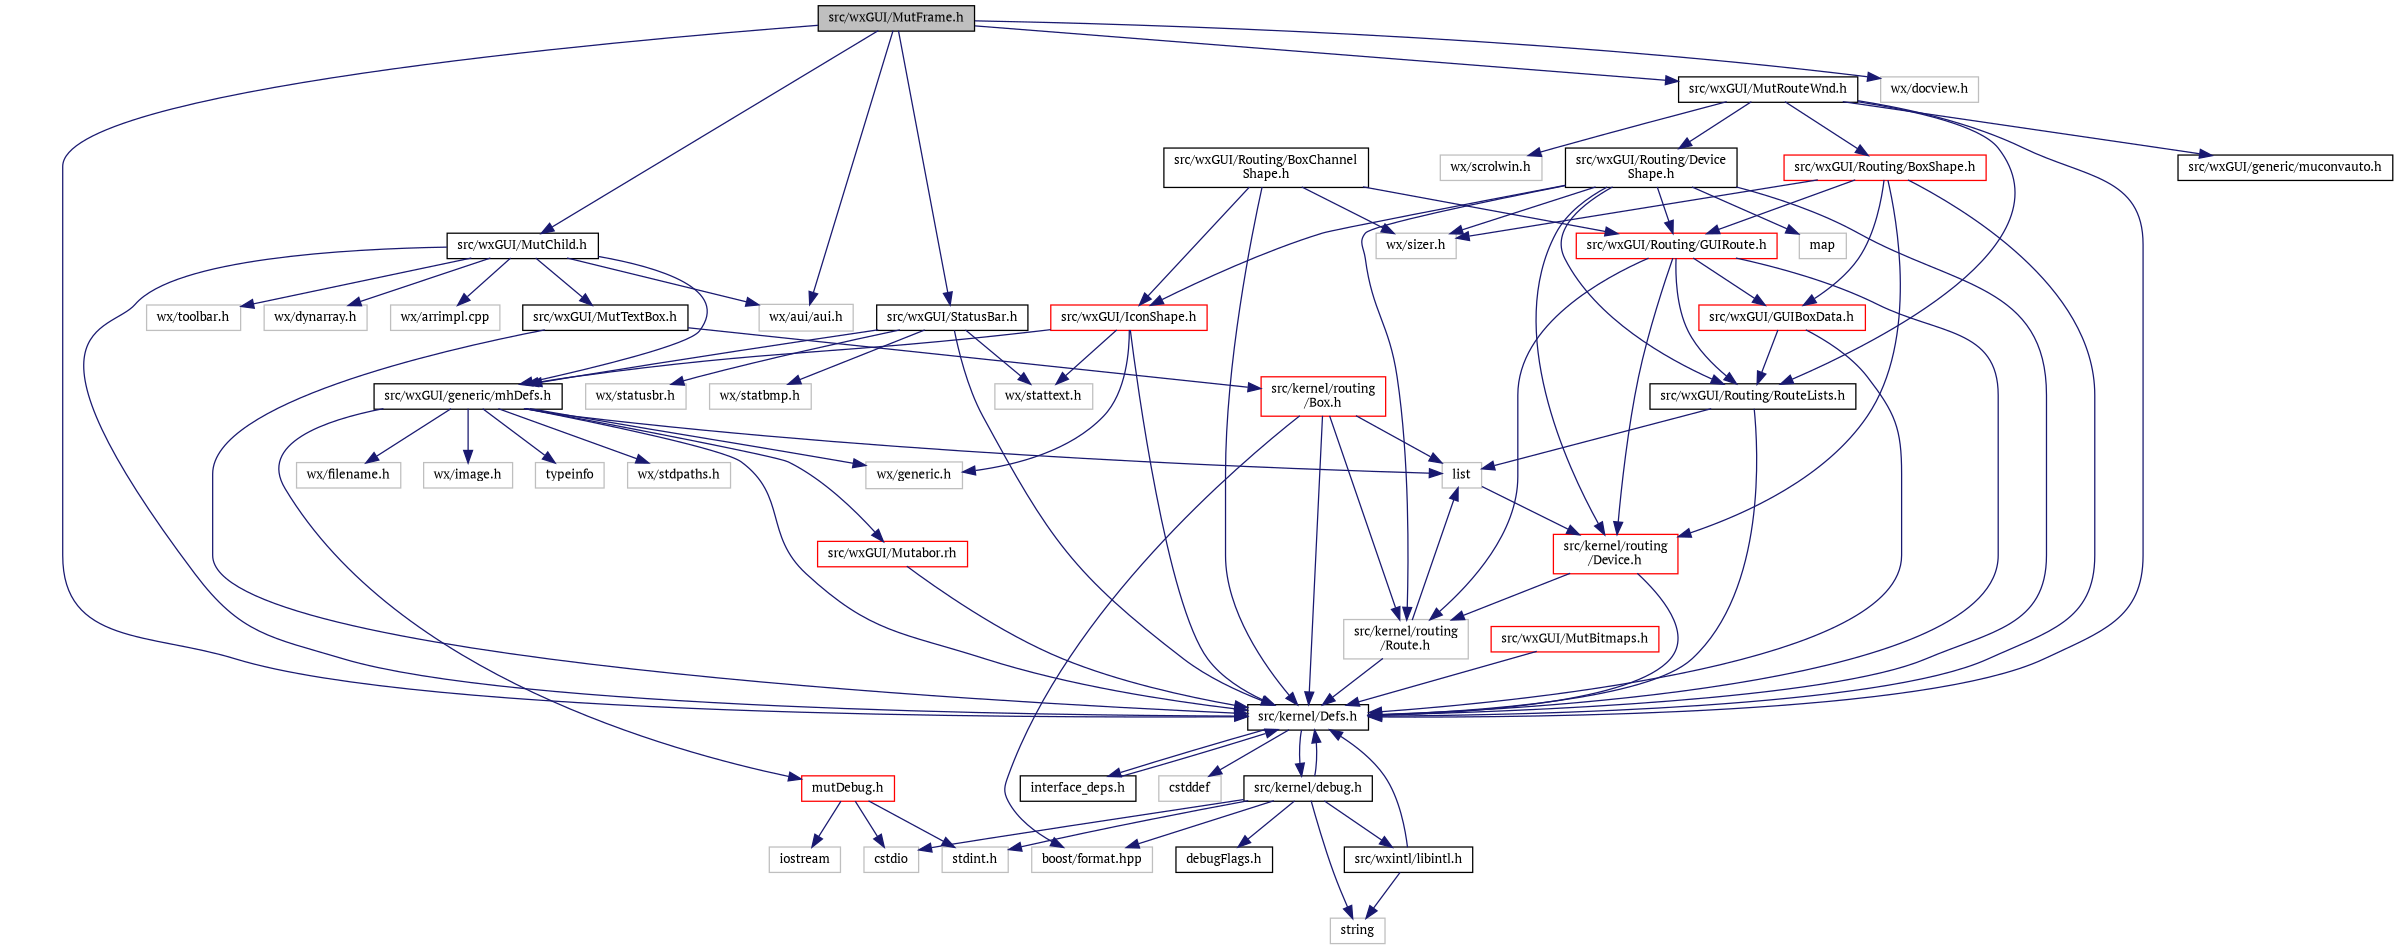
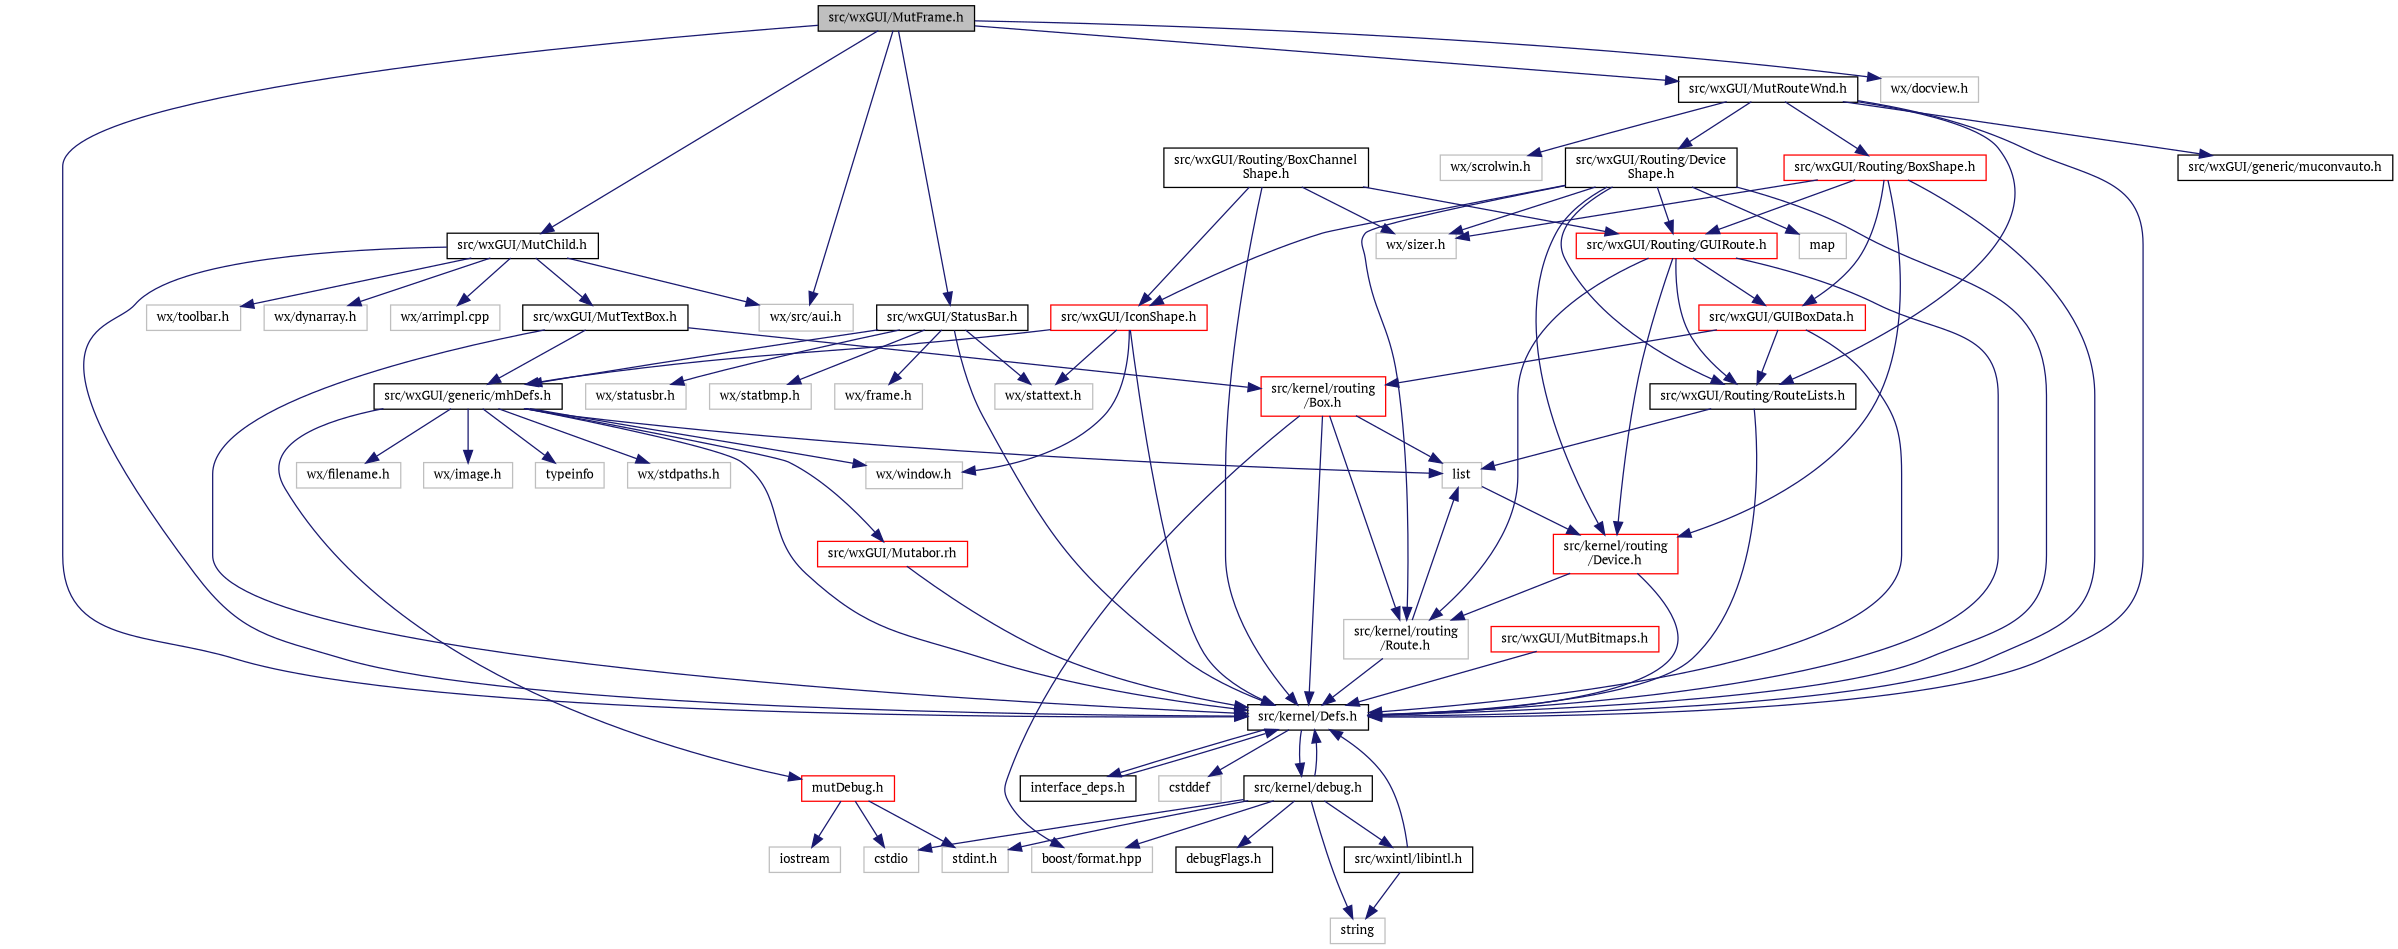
(806, 318) -> (806, 318)
(689, 338) -> (542, 354)
none -> (1558, 356)
none -> (879, 396)
(914, 475) -> (914, 475)
